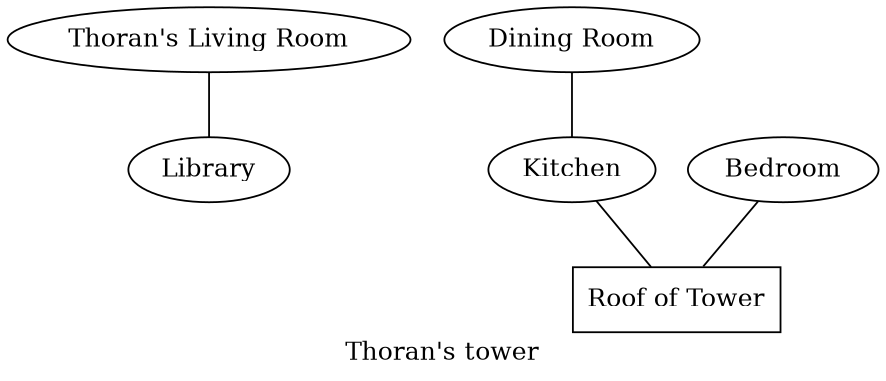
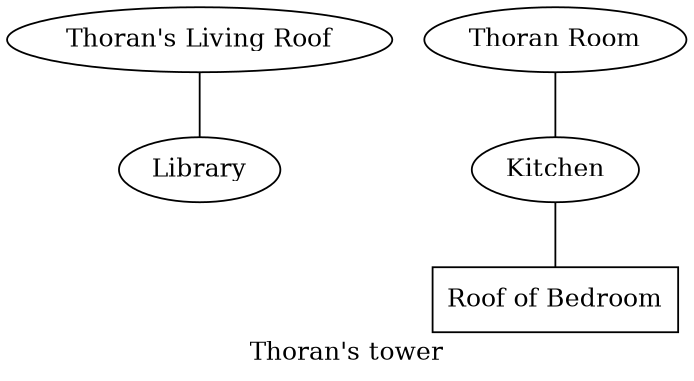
(209, 40) -> (200, 40)
(572, 40) -> (555, 40)
(783, 170) -> none
(677, 300) -> (555, 300)
